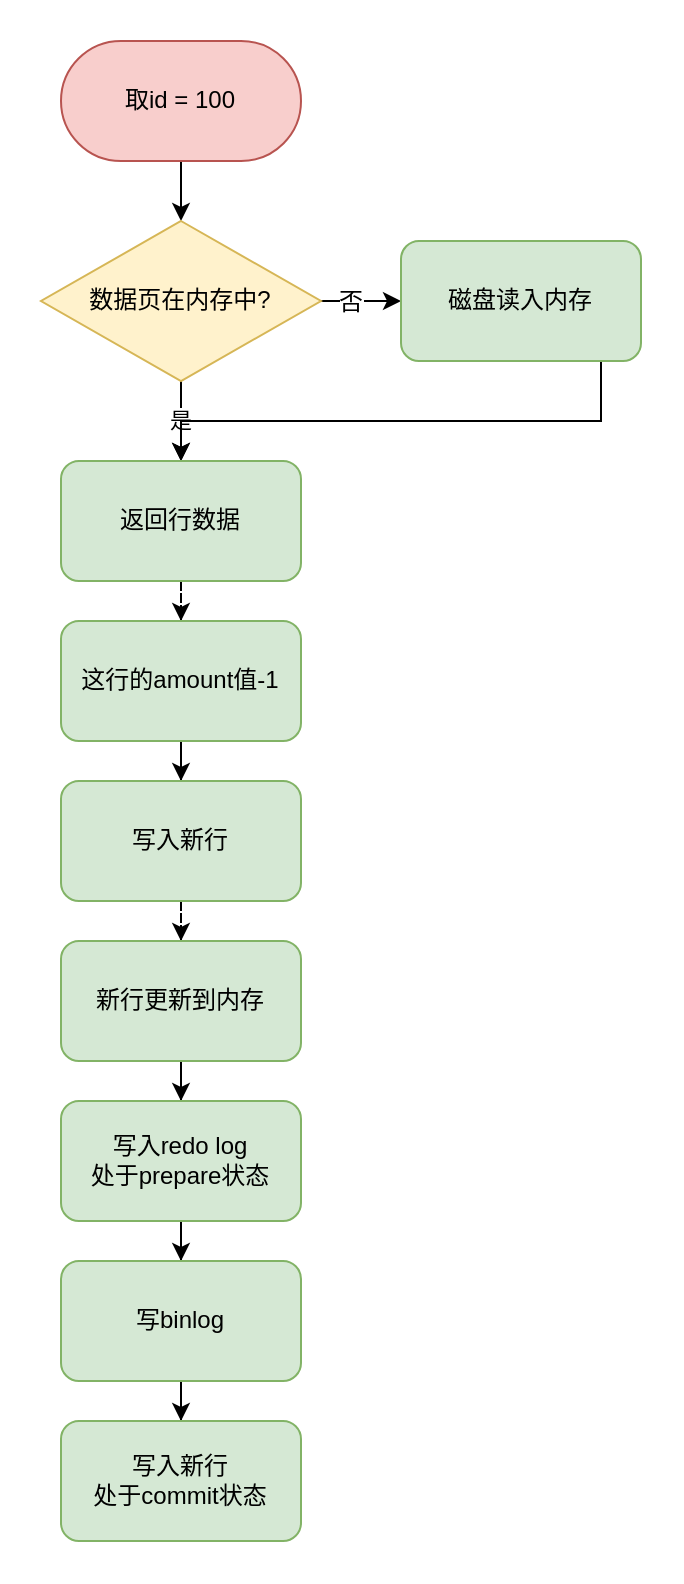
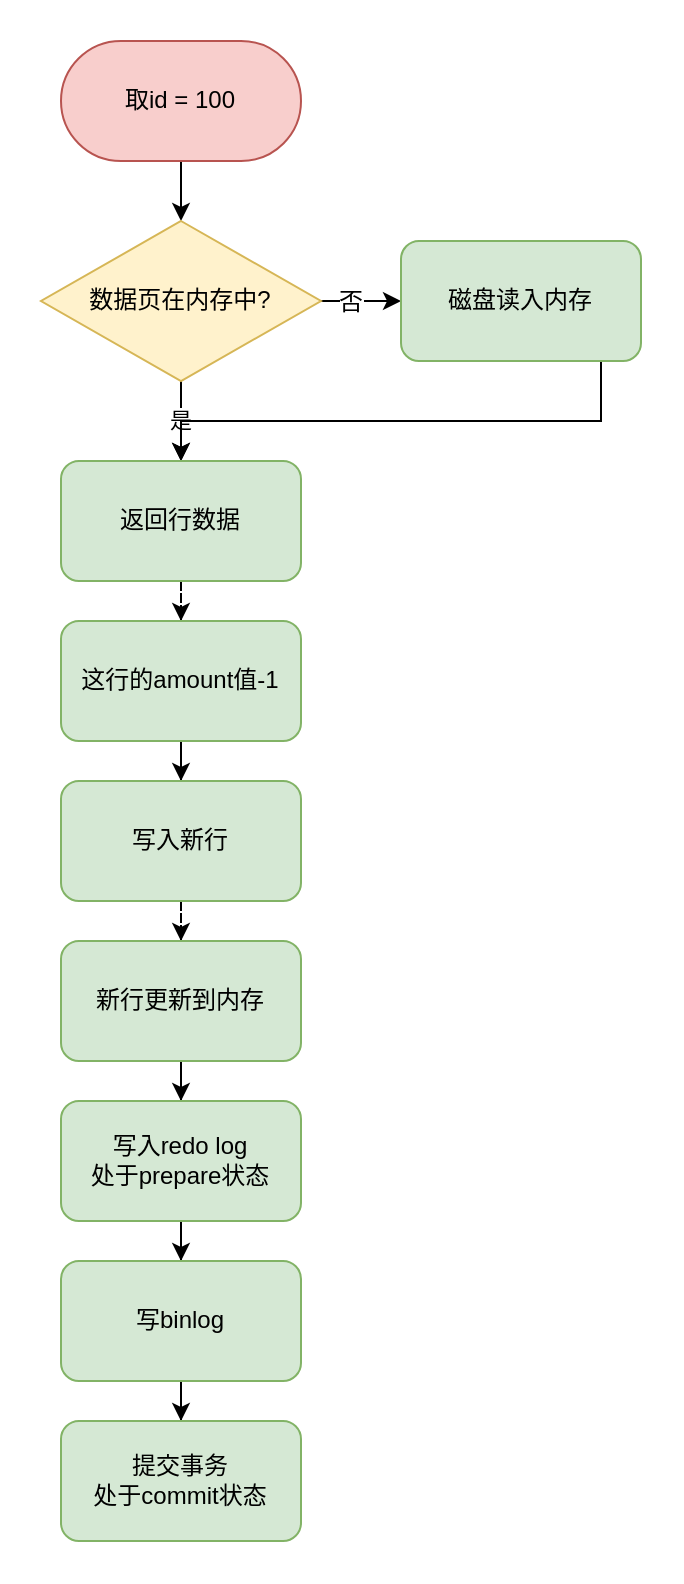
(181, 1481) -> (181, 1481)
